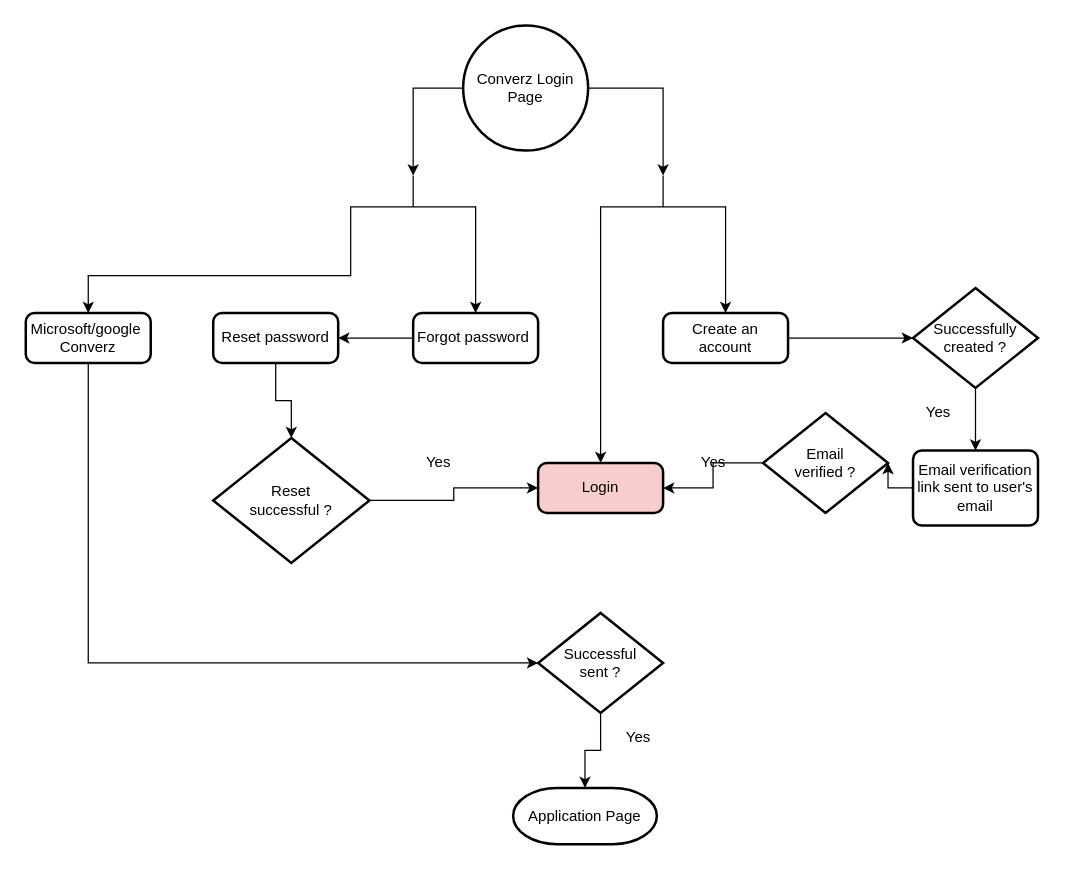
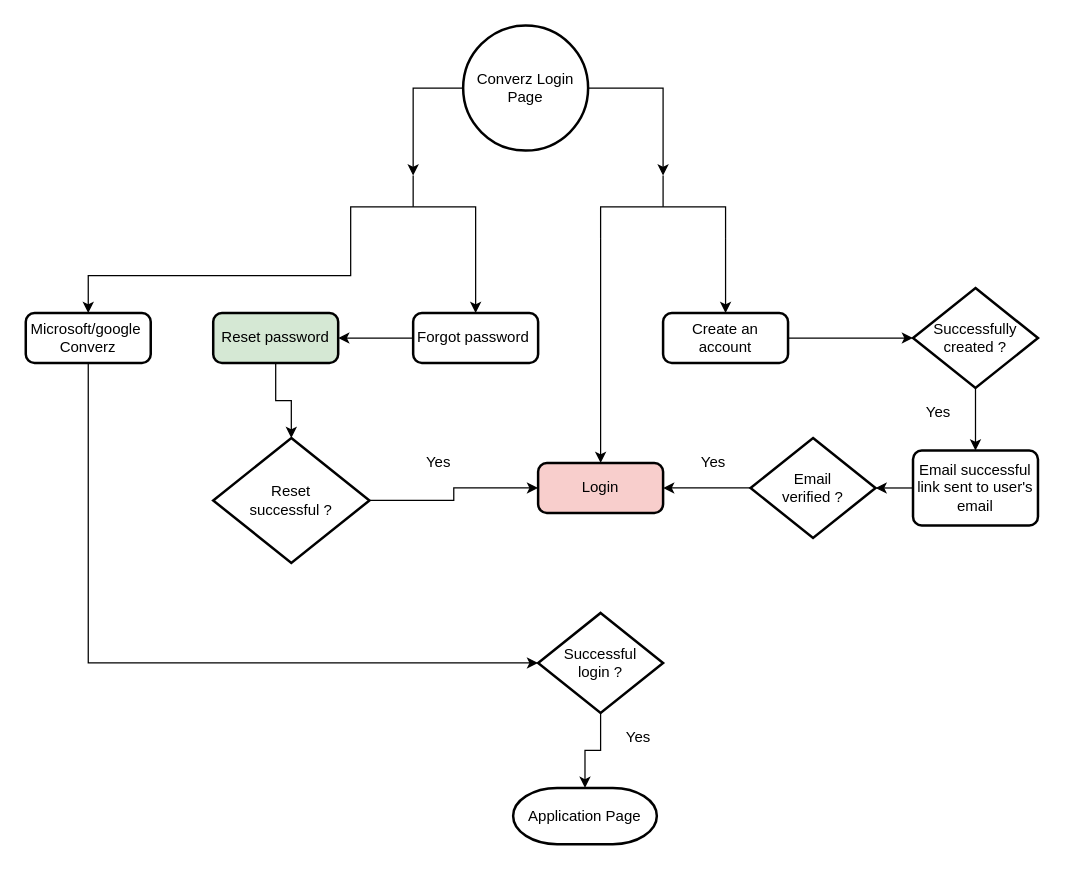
(276, 338) -> (276, 338)
(826, 463) -> (813, 488)
(976, 488) -> (976, 488)
(601, 663) -> (601, 663)
